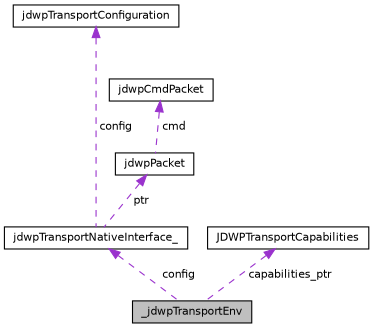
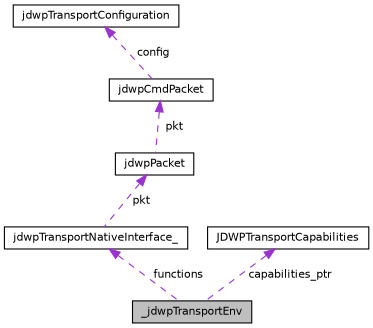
(173, 127) -> (173, 127)
(96, 132) -> (133, 57)
(140, 201) -> (140, 201)
(177, 275) -> (177, 275)
